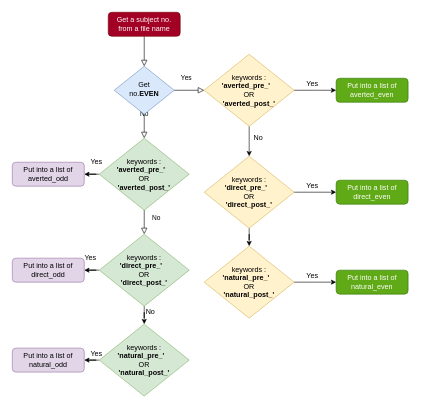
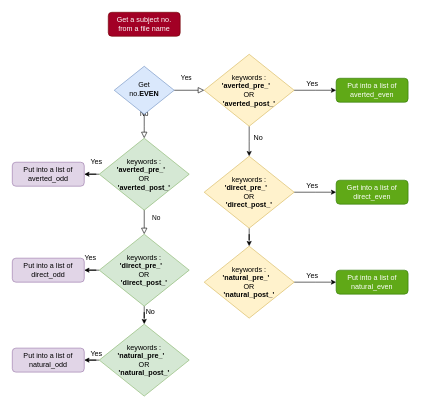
(144, 48) -> none
(372, 192) -> (372, 192)
